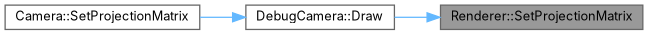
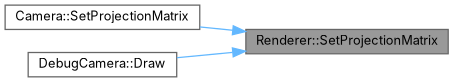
(216, 17) -> (216, 29)
